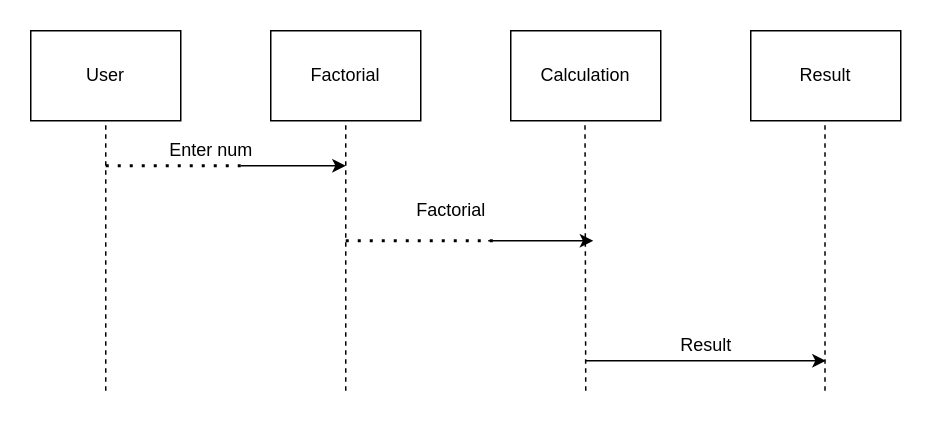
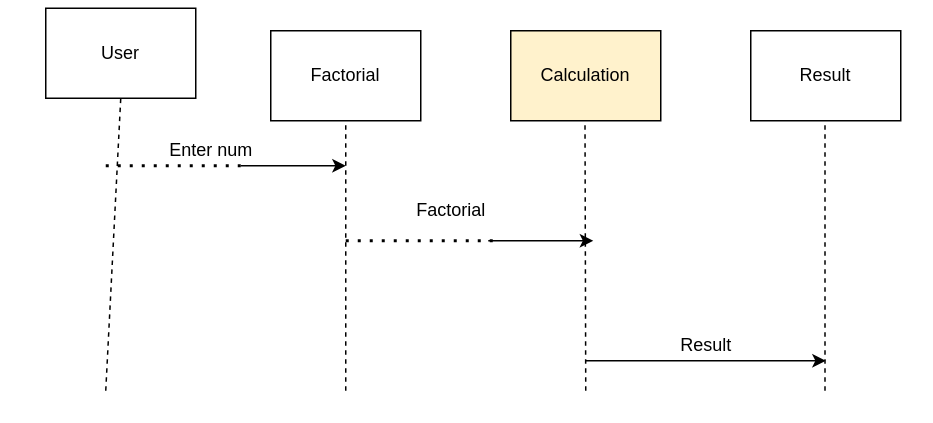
(106, 76) -> (121, 53)
(586, 76) -> (586, 76)
